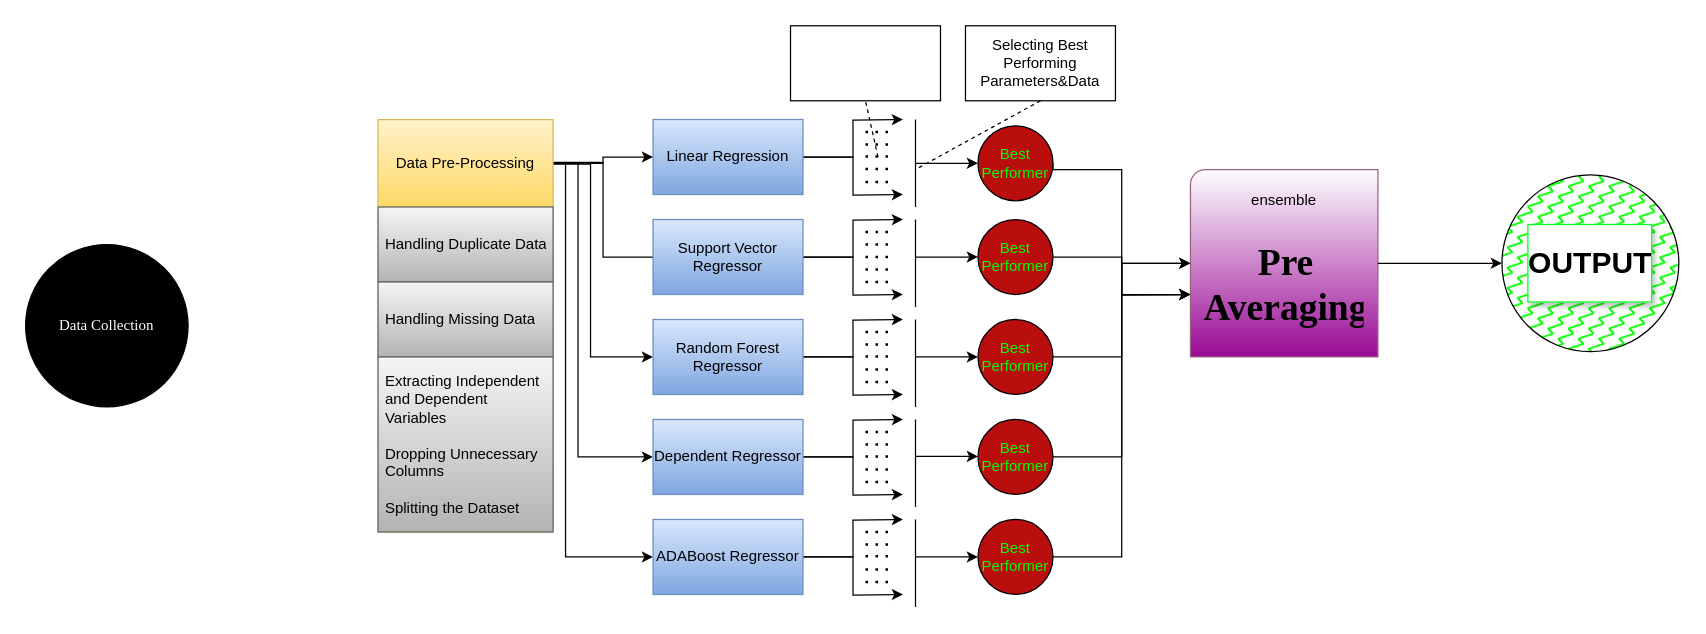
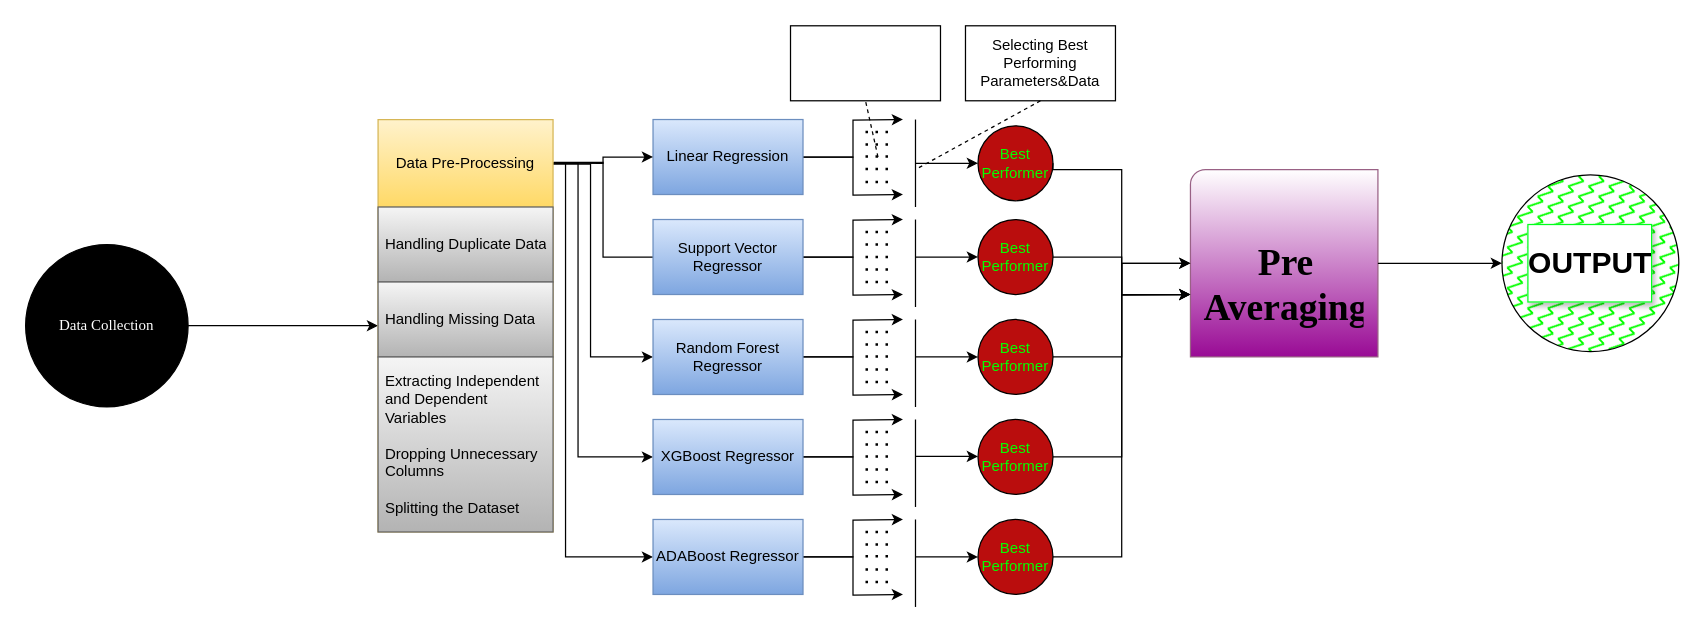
(1284, 201) -> none
none -> (279, 326)
(728, 457) -> (728, 457)
